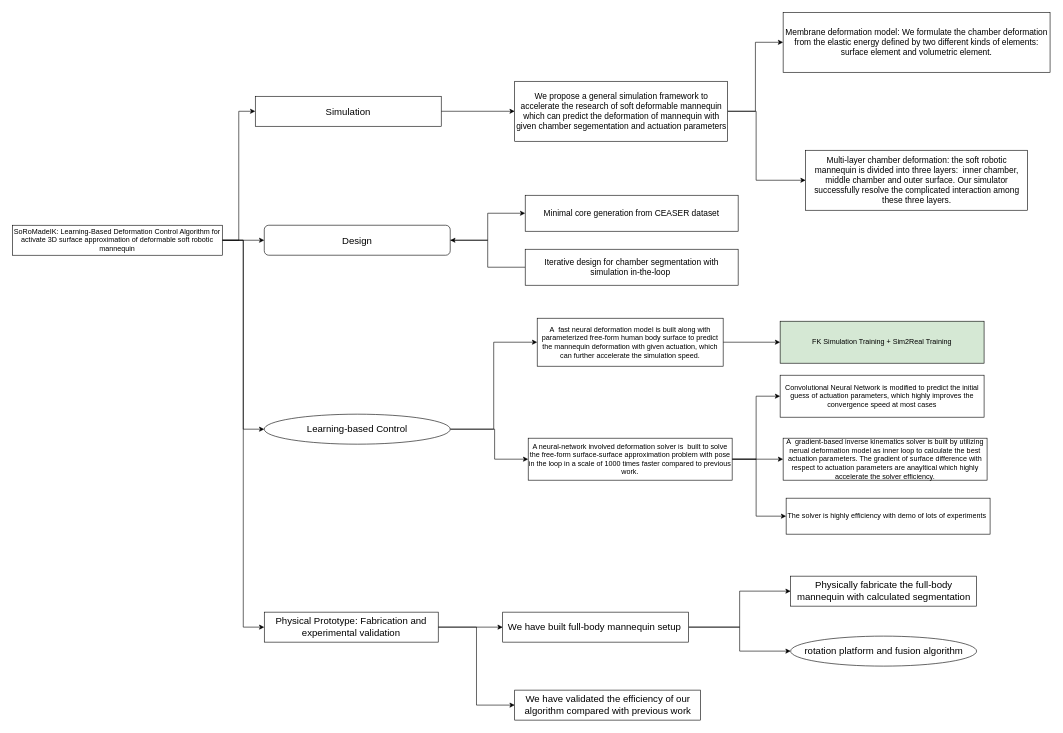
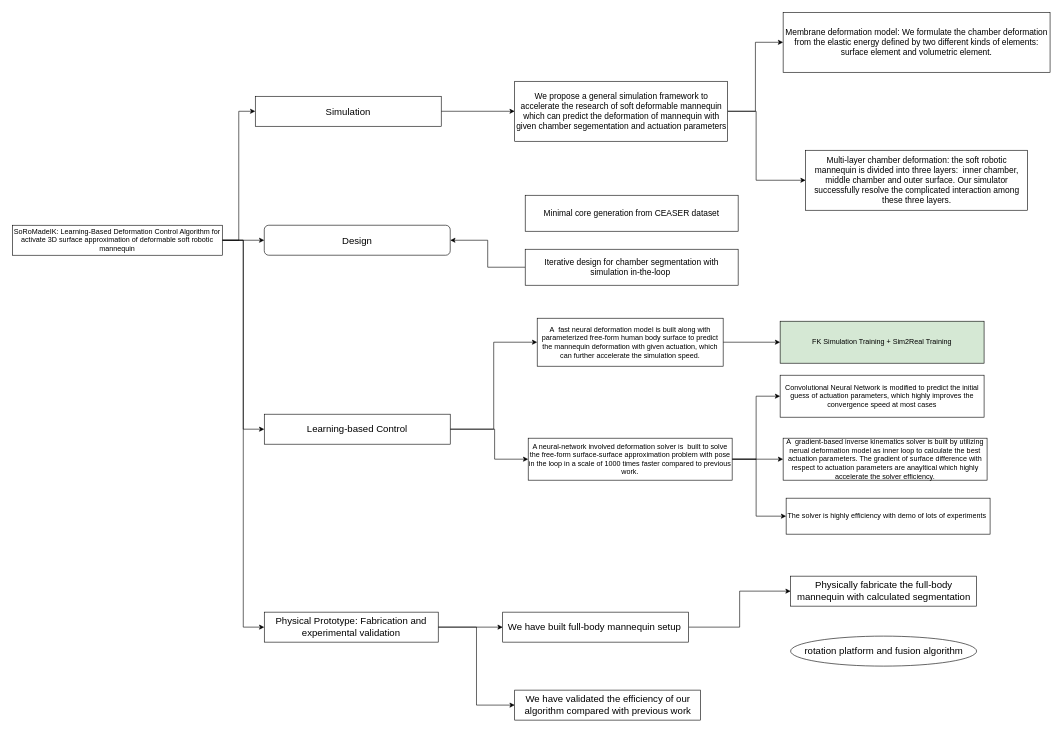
(519, 213) -> none
(357, 429) -> (357, 429)
(740, 640) -> none
